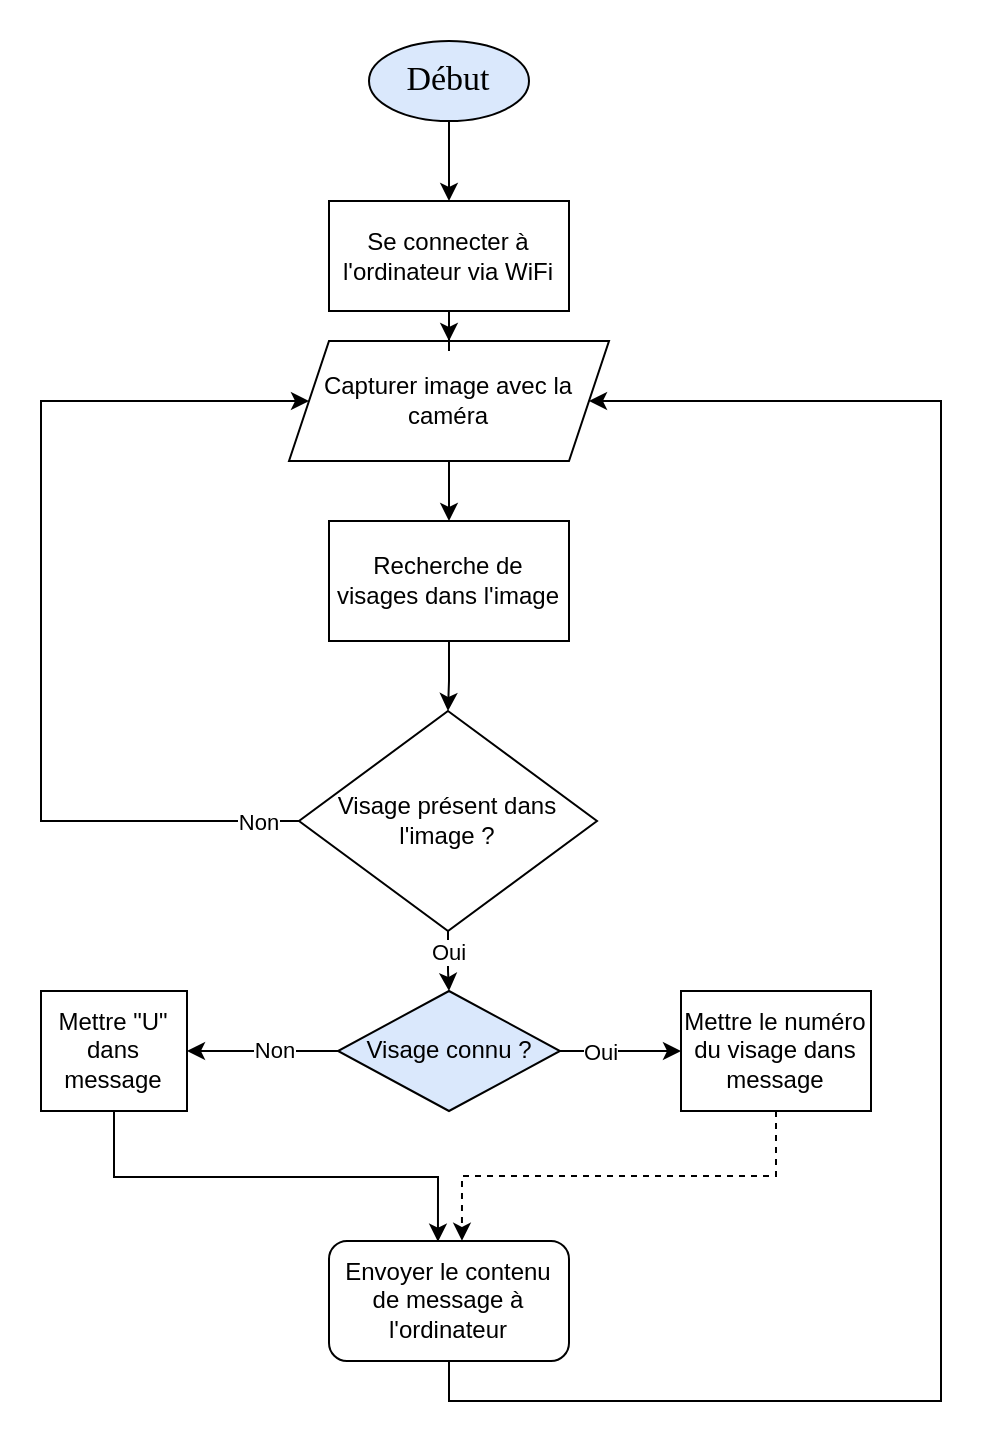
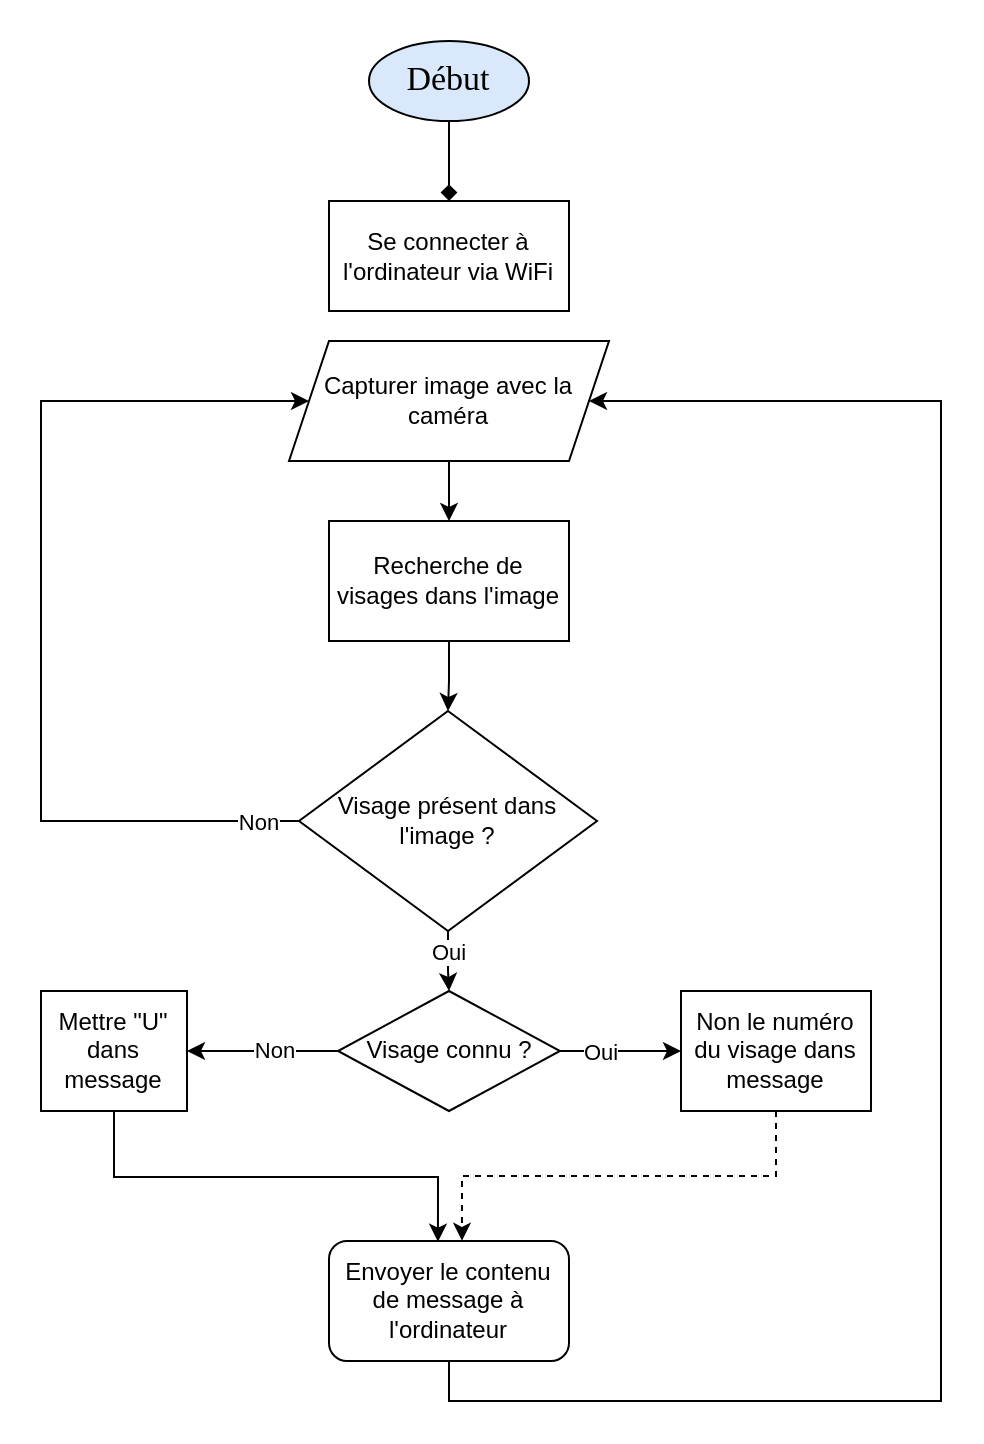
(449, 186) -> (449, 185)
(449, 351) -> none
(449, 1051) -> (449, 1051)
(776, 1051) -> (776, 1051)
